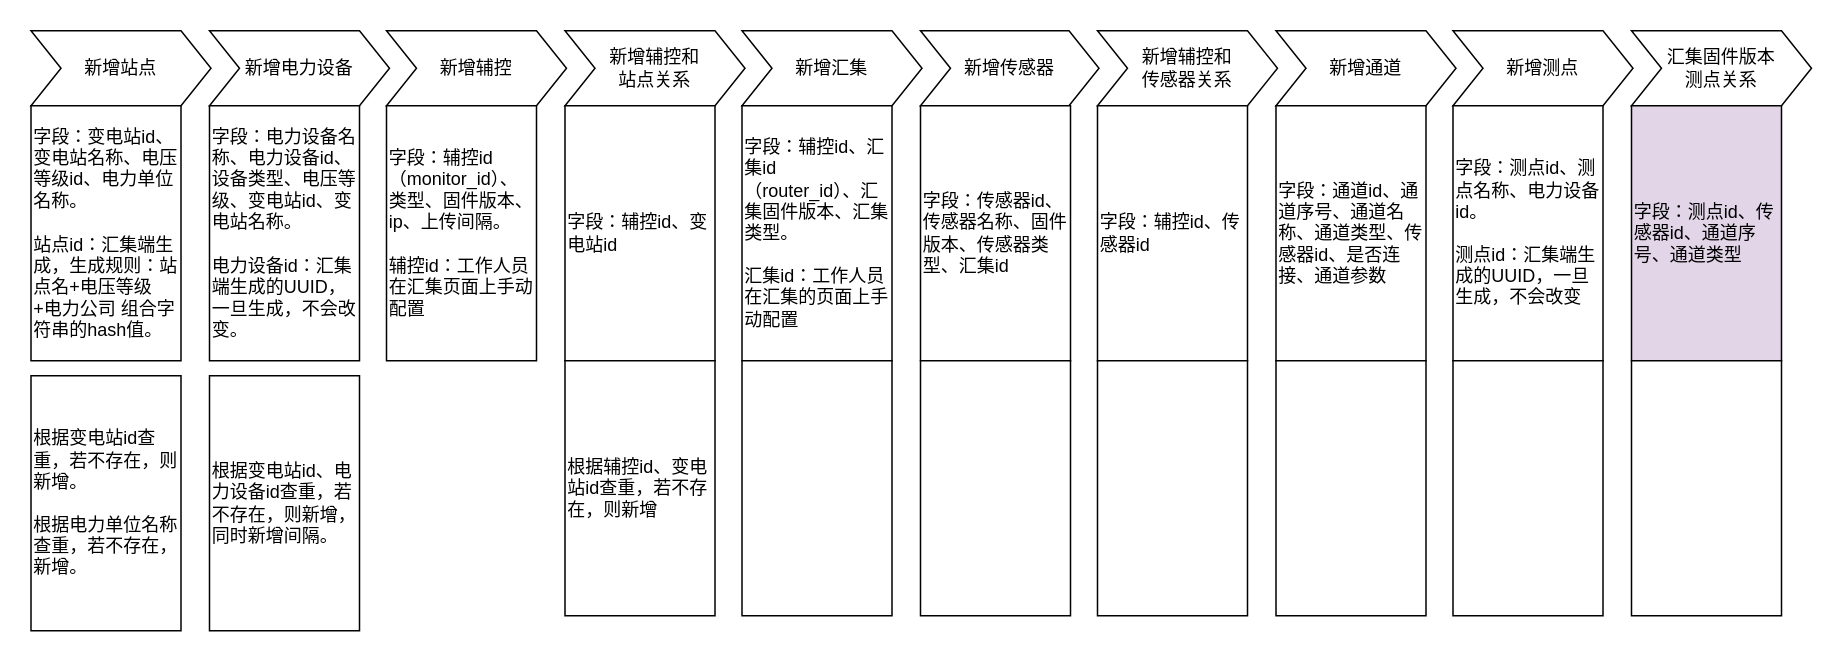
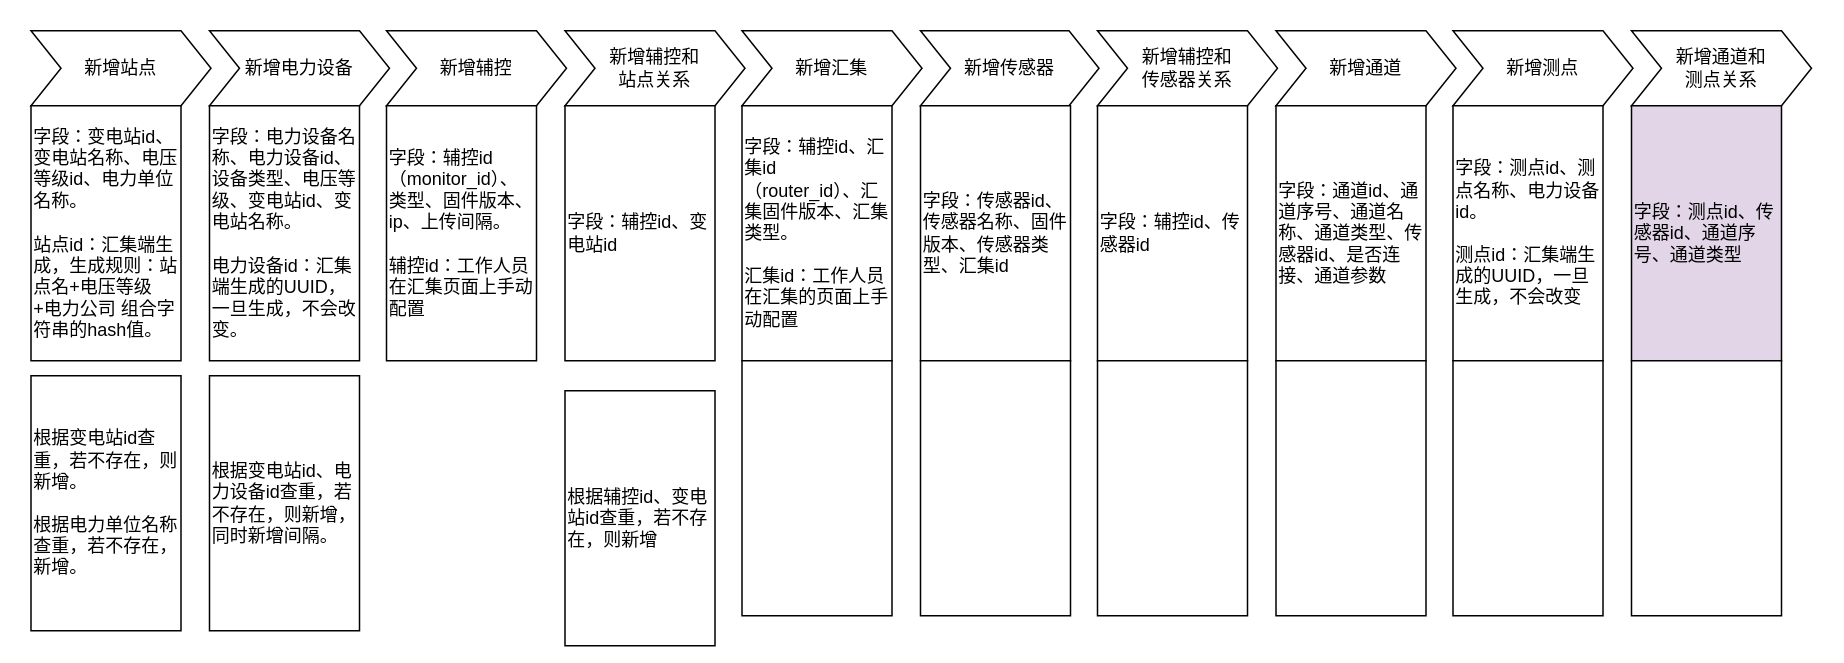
(1721, 68) -> (1721, 68)
(640, 488) -> (640, 518)
